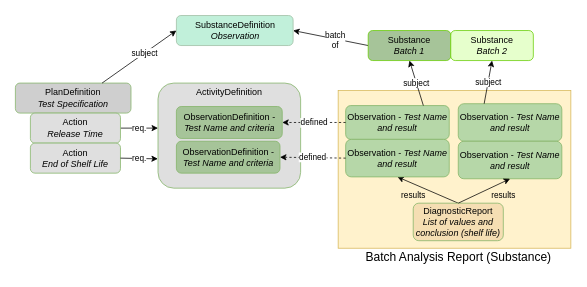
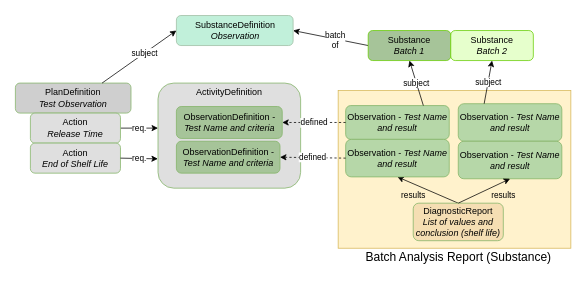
(73, 98) -> (73, 98)
